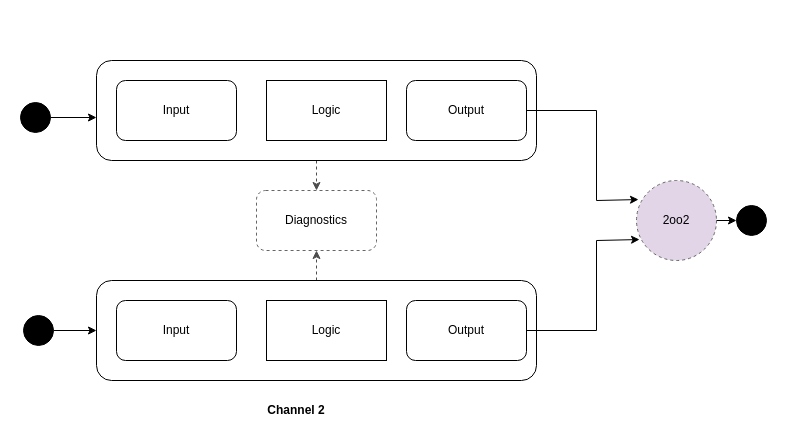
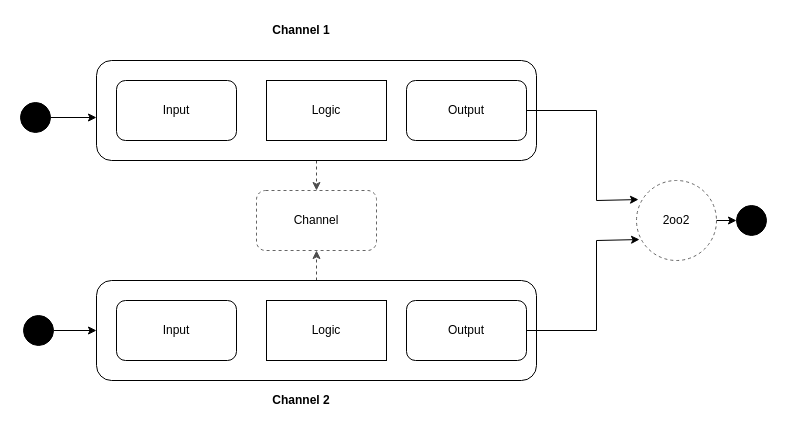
none -> (302, 31)
(317, 221) -> (317, 221)
(677, 221) -> (677, 221)
(297, 411) -> (302, 401)
